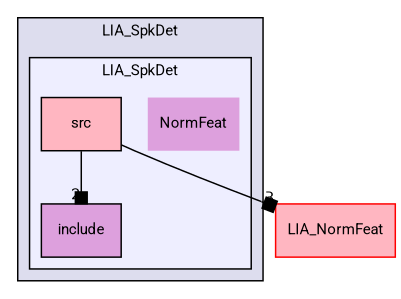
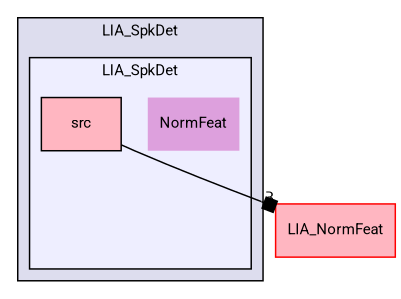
(81, 231) -> none
